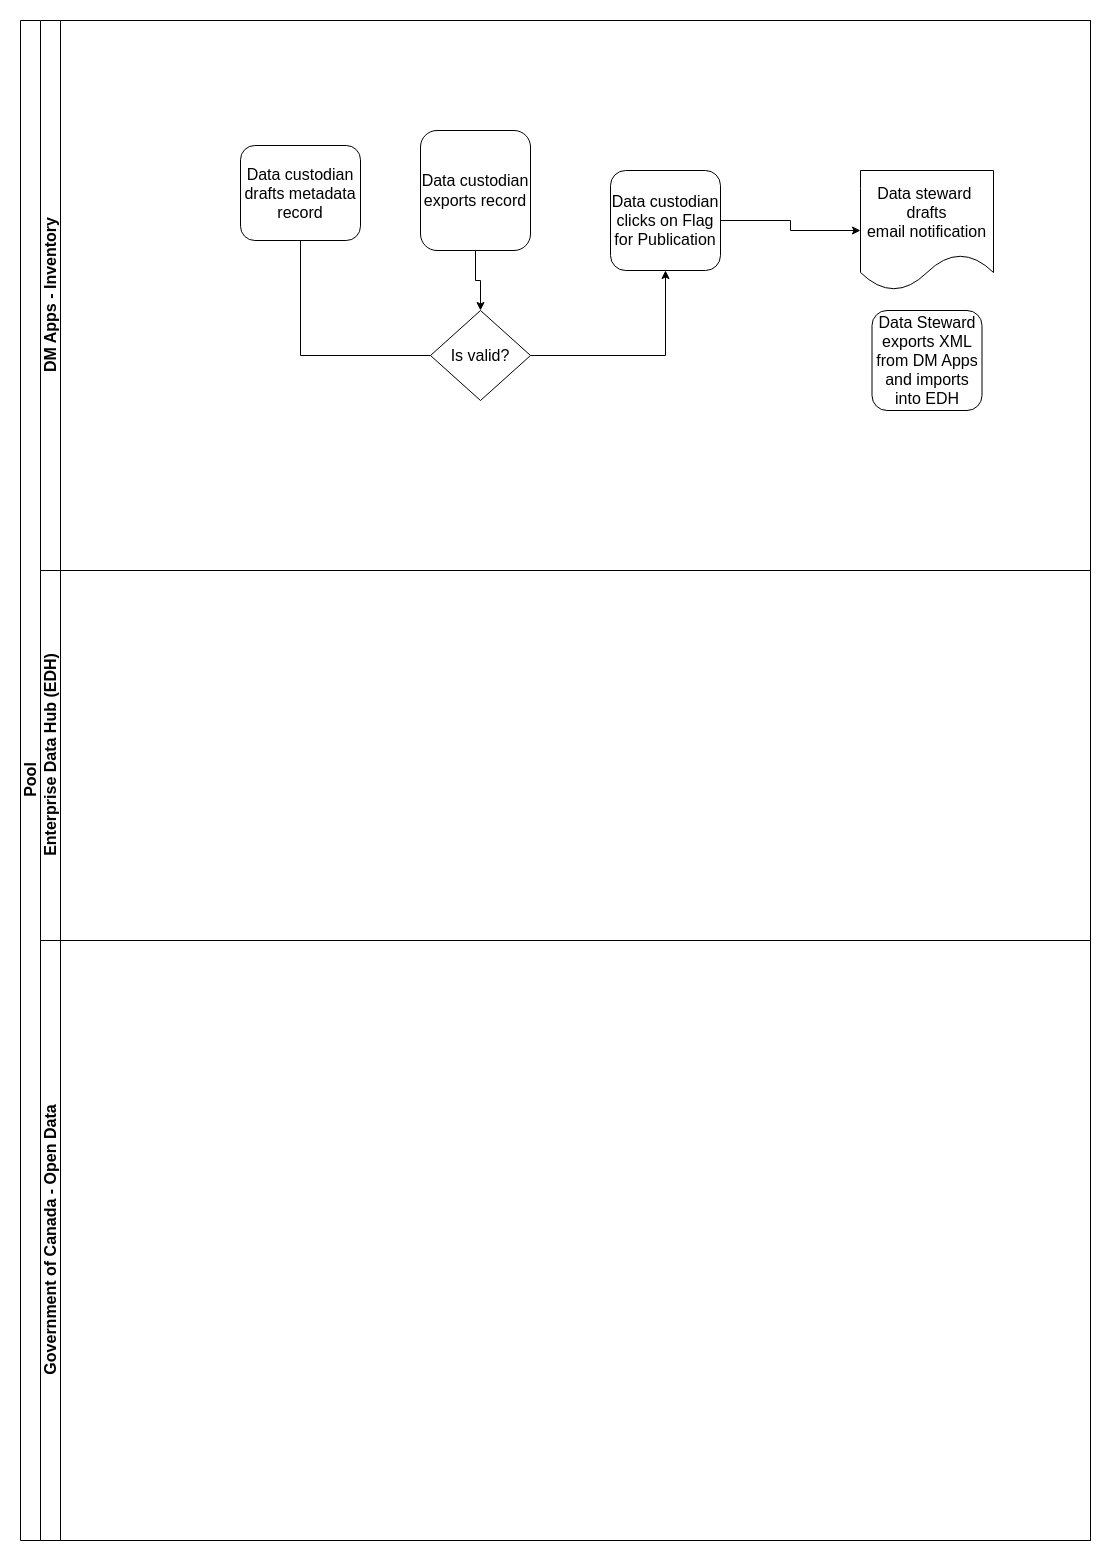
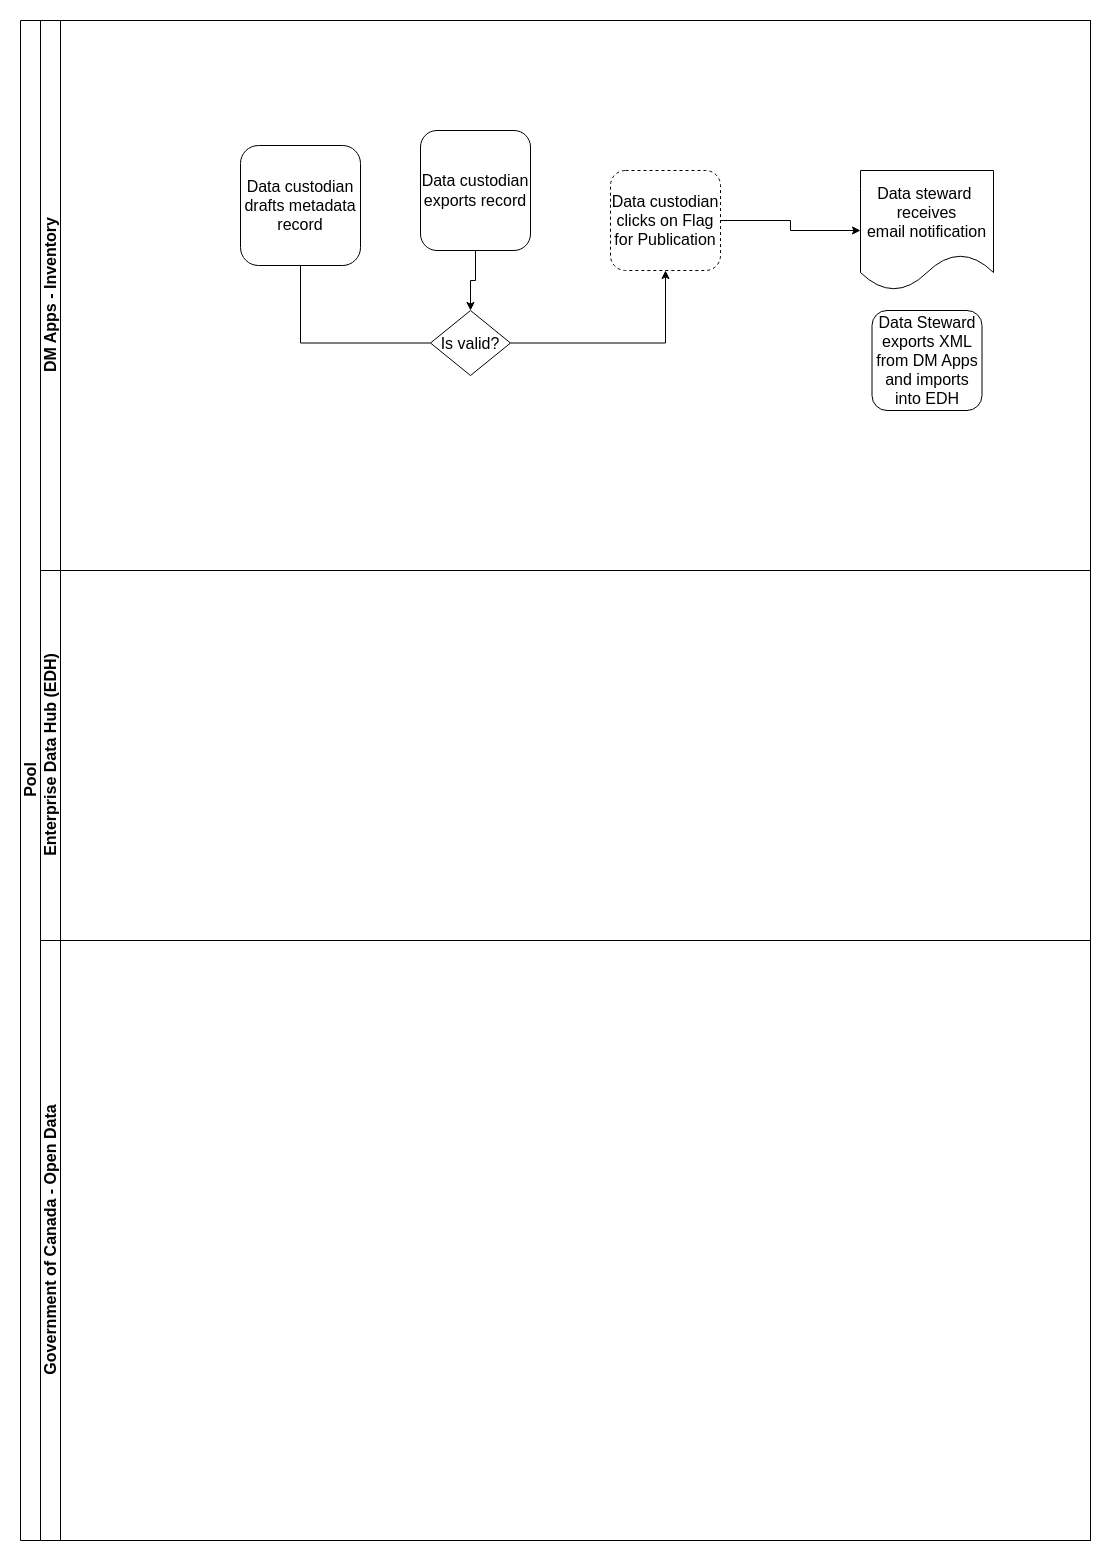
(301, 193) -> (301, 206)
(927, 213) -> (927, 213)
(666, 221) -> (666, 221)
(481, 356) -> (471, 343)
